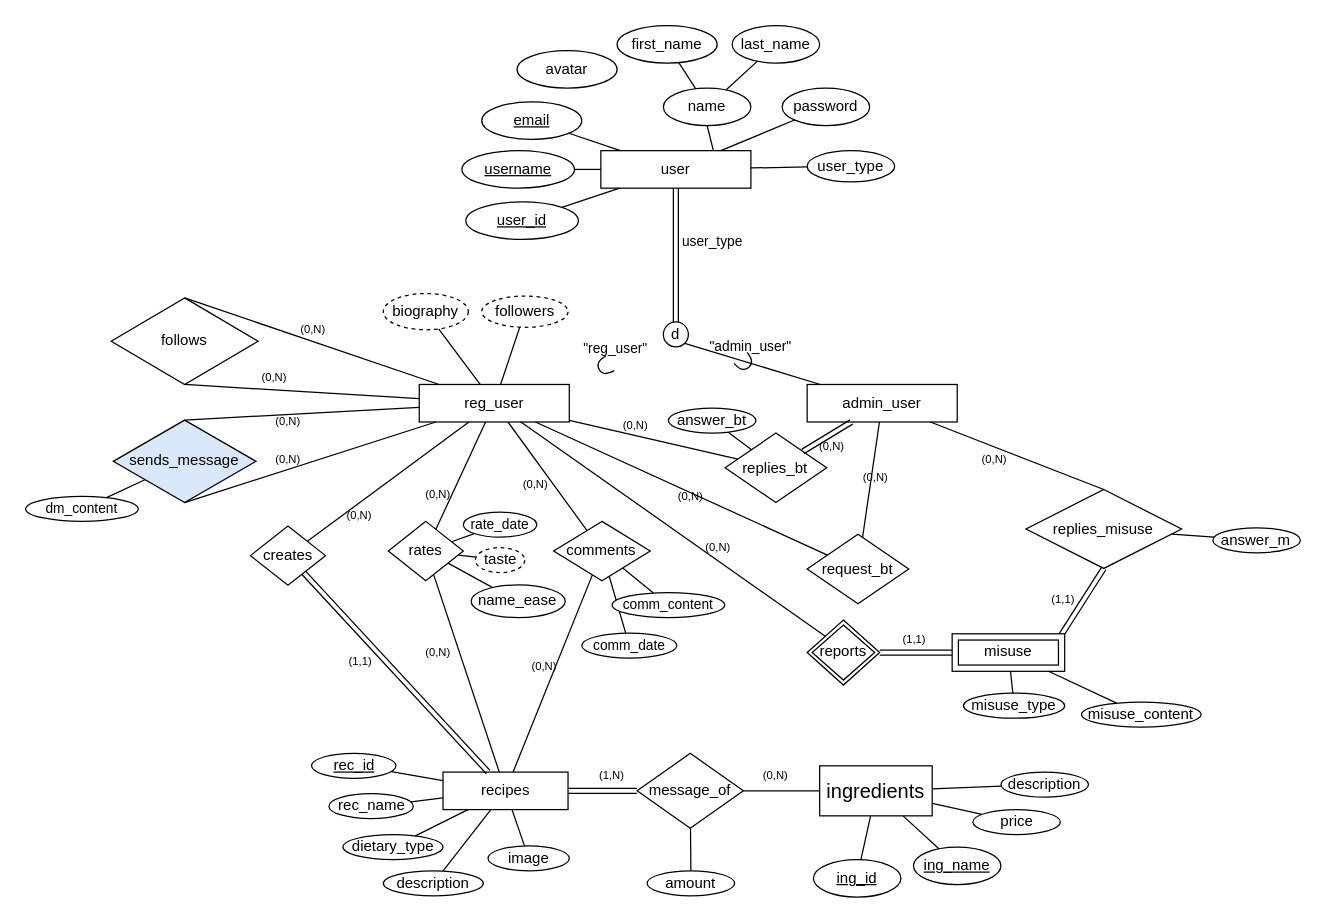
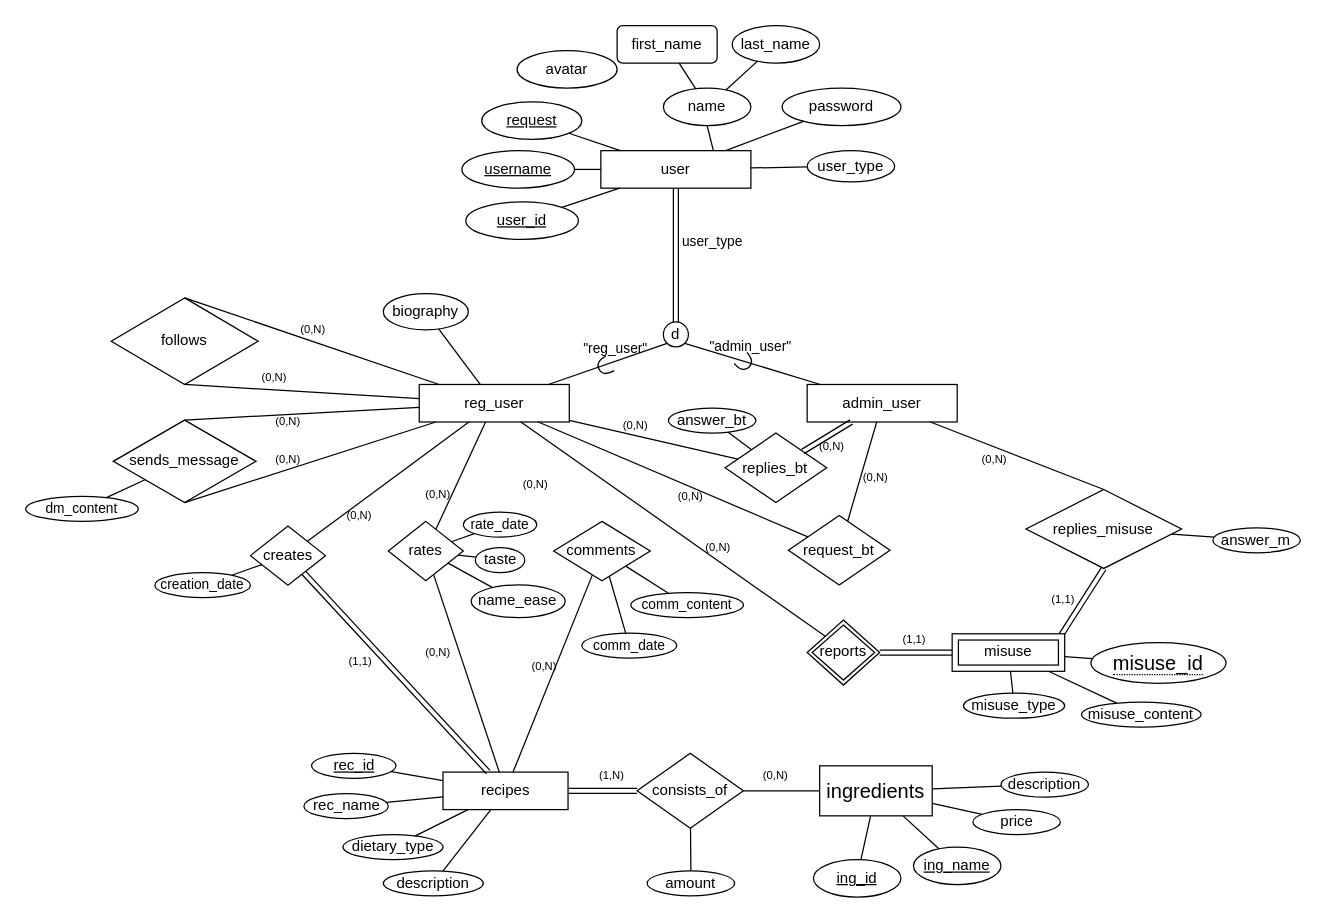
(667, 44) -> (667, 44)
(826, 107) -> (841, 107)
(532, 121) -> (532, 121)
(426, 312) -> (426, 312)
(525, 312) -> none
(510, 356) -> none
none -> (607, 364)
(185, 461) -> (185, 461)
(547, 476) -> none
(500, 560) -> (500, 560)
(858, 569) -> (839, 550)
none -> (246, 570)
none -> (202, 585)
(668, 605) -> (687, 605)
none -> (1078, 657)
none -> (1158, 663)
(690, 791) -> (690, 791)
(371, 806) -> (346, 806)
(518, 828) -> none
(528, 858) -> none
